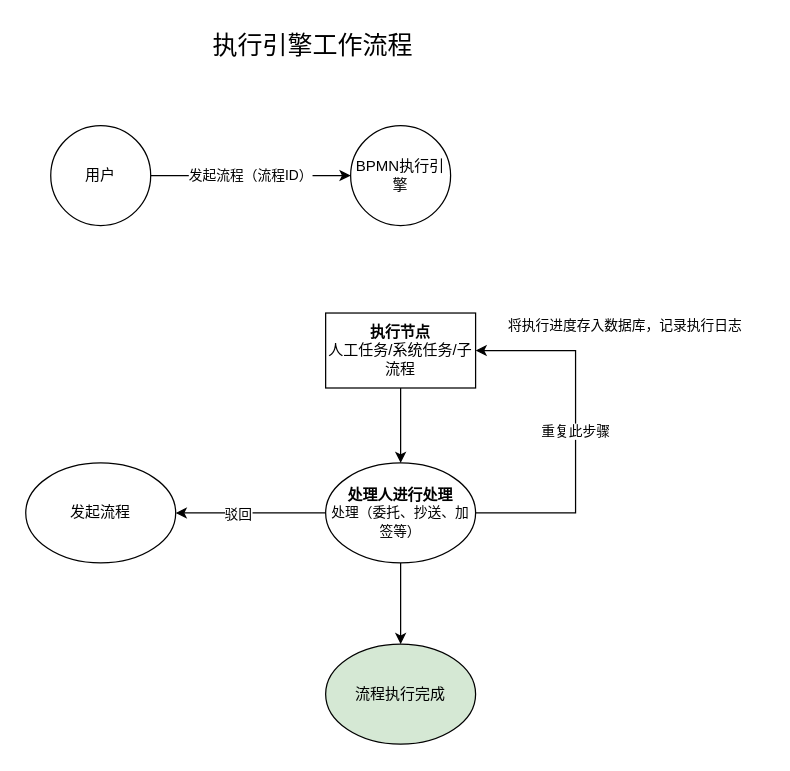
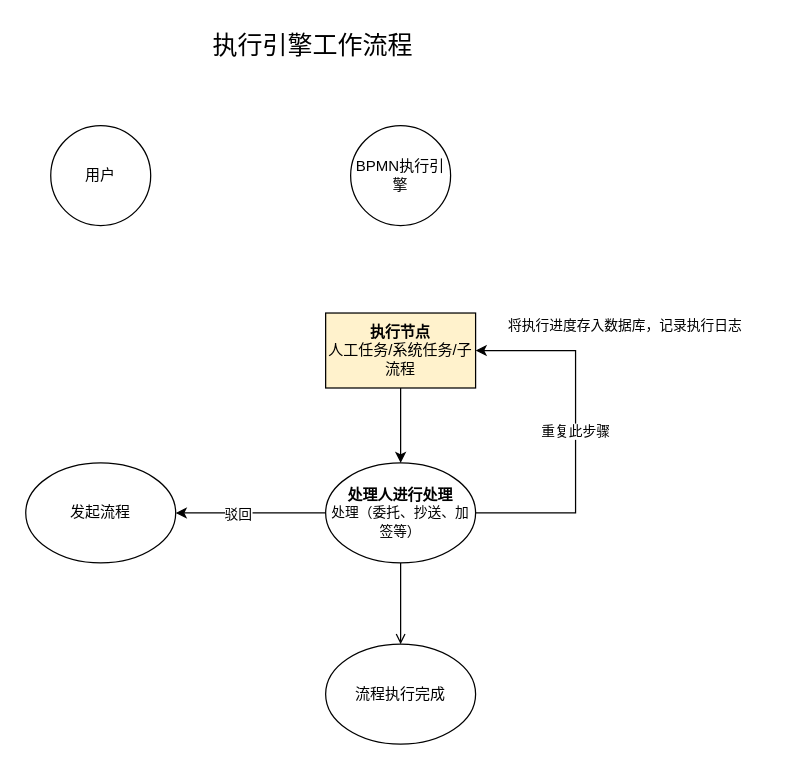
(244, 176) -> none
(401, 351) -> (401, 351)
(401, 634) -> (401, 636)
(401, 694) -> (401, 694)
